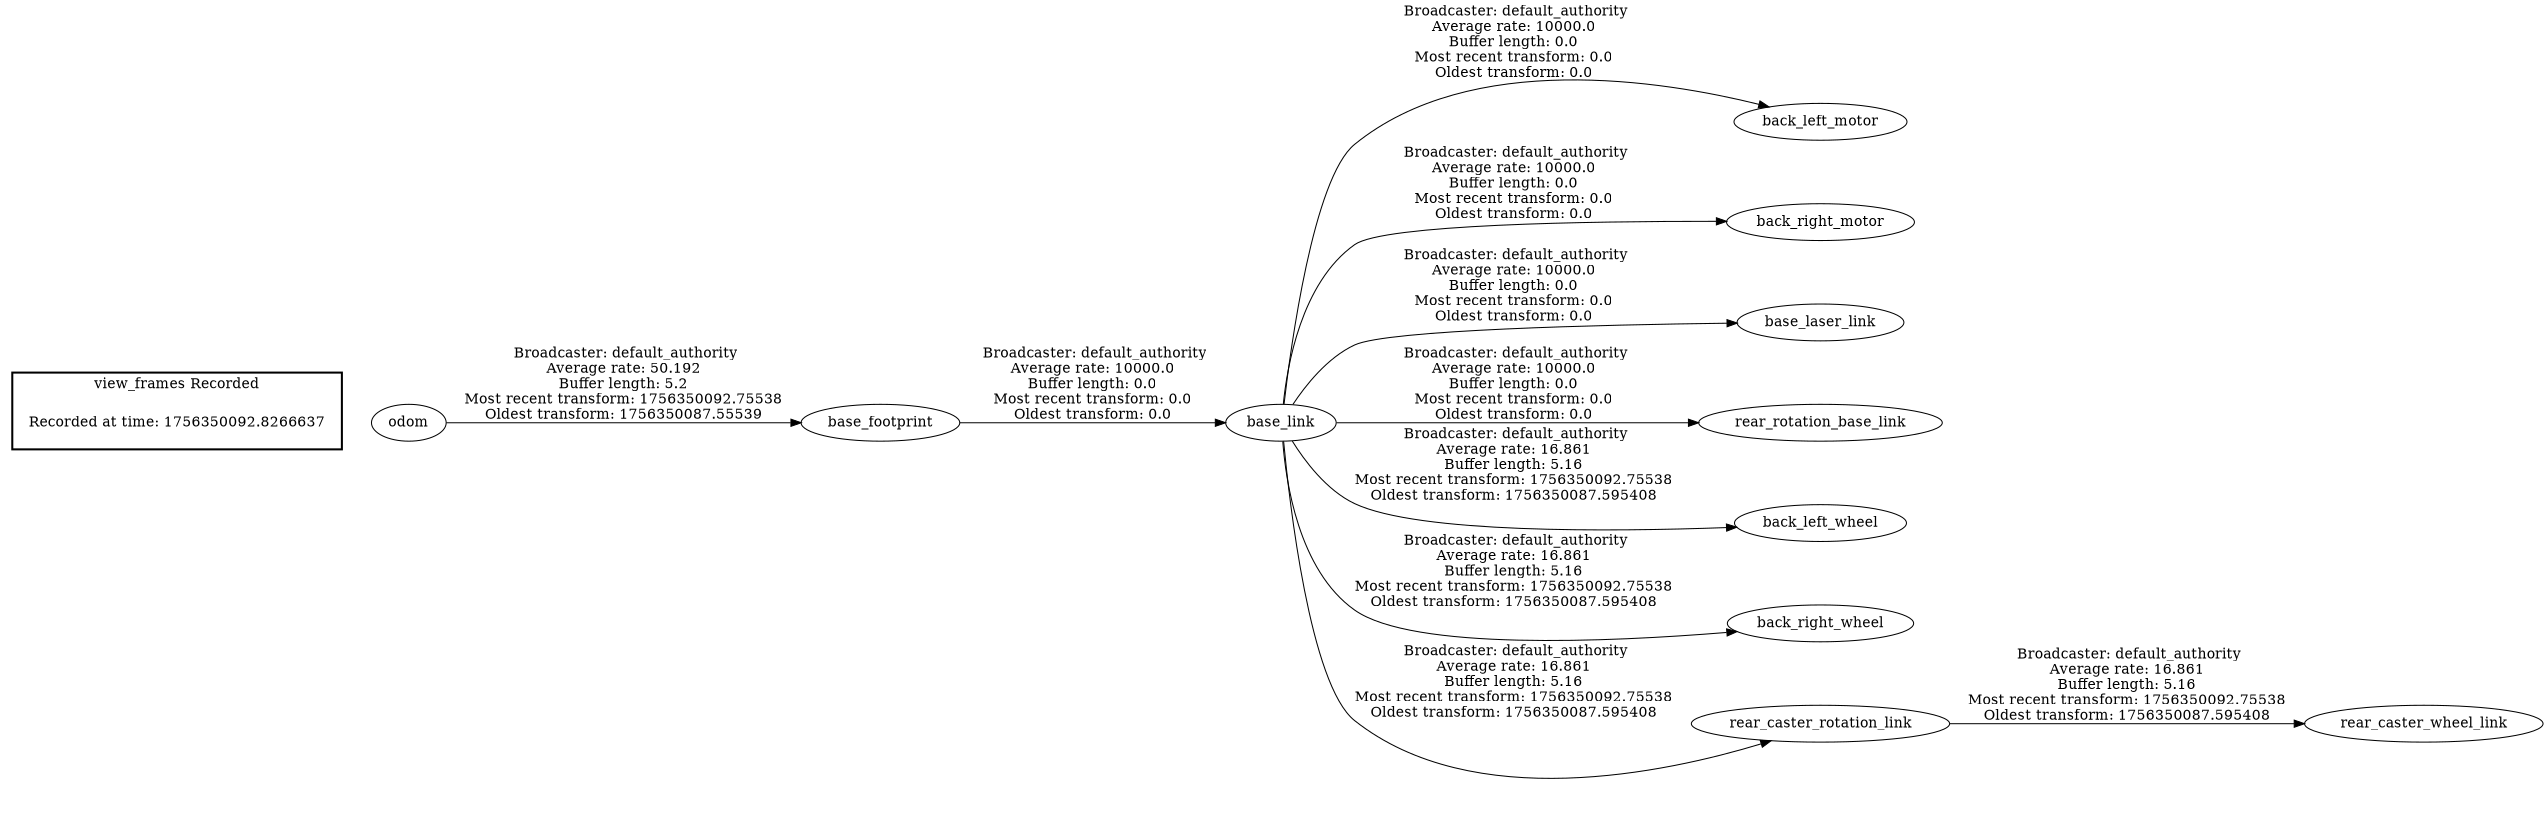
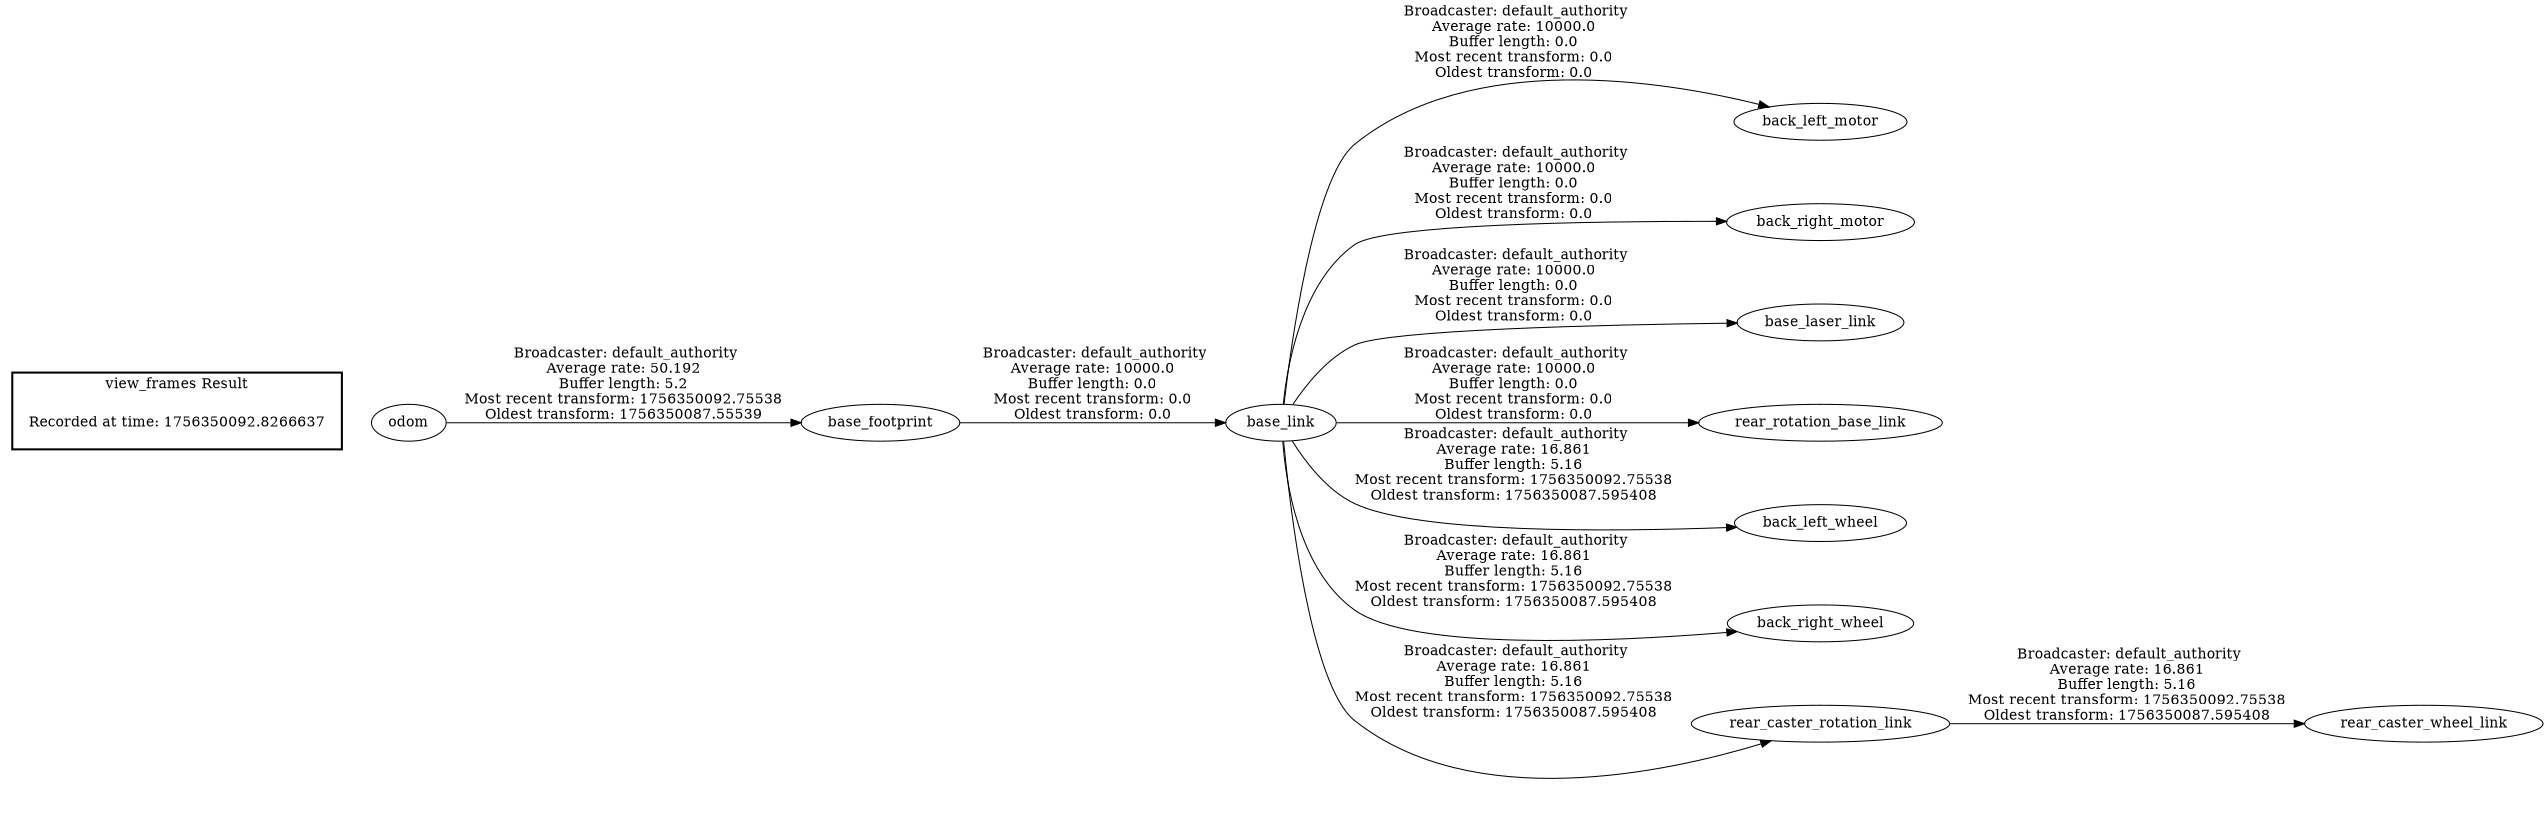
(177, 384) -> (177, 384)
